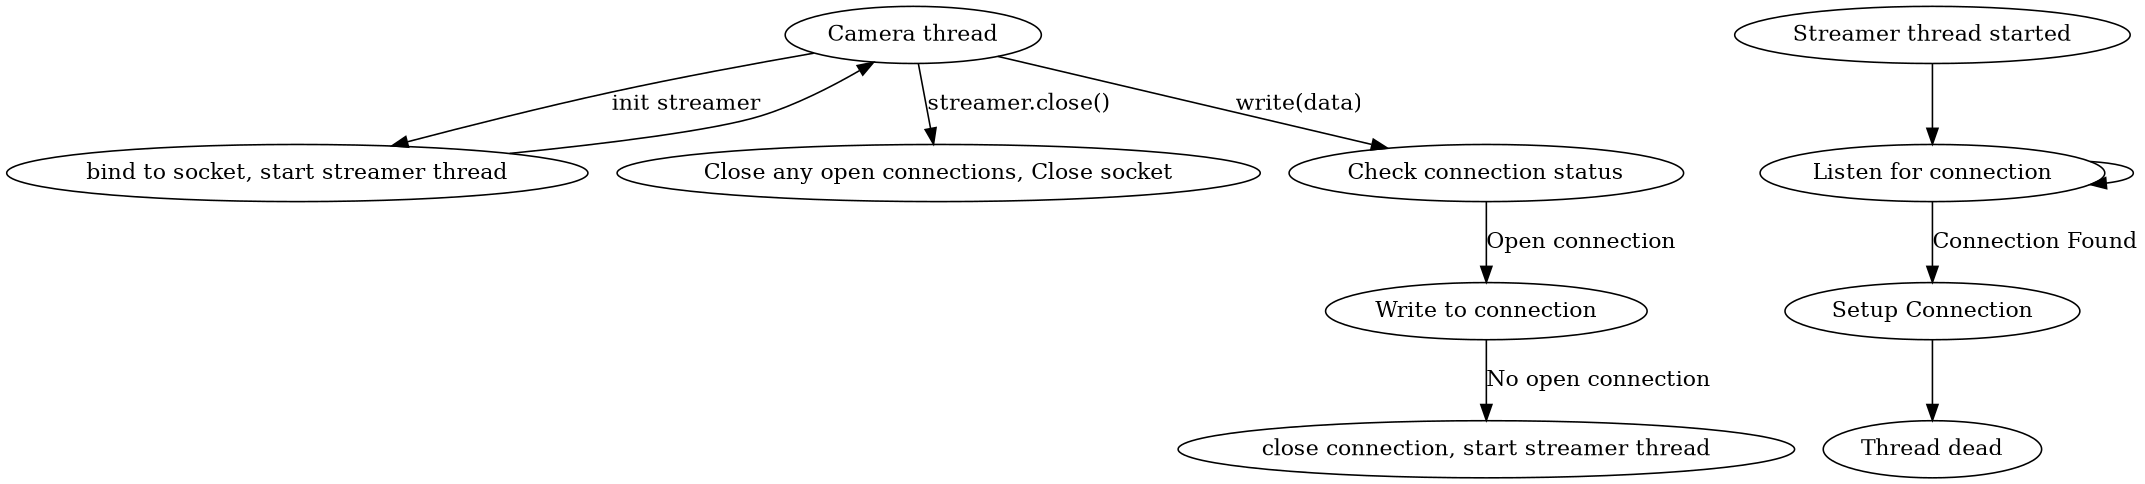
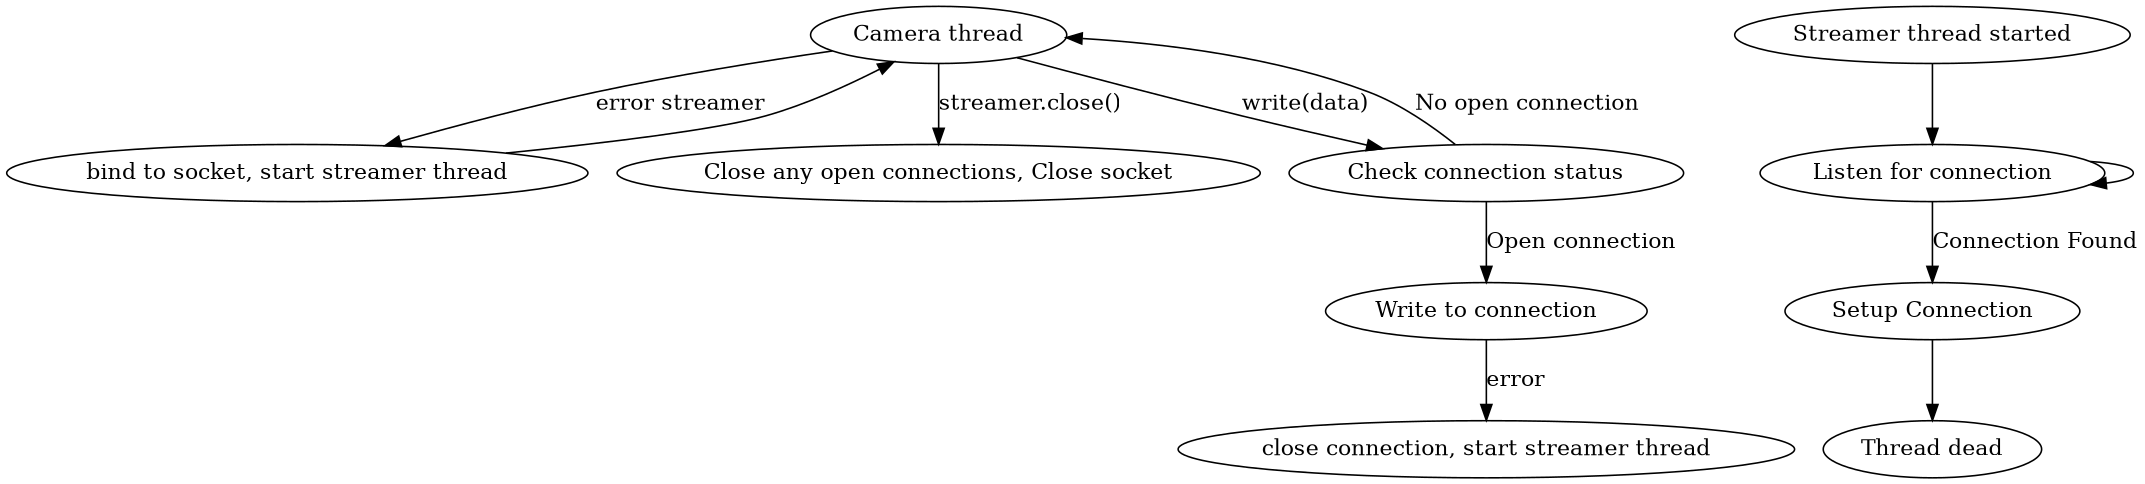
none -> (1277, 65)
(686, 104) -> (681, 104)
(1599, 380) -> (1516, 380)
